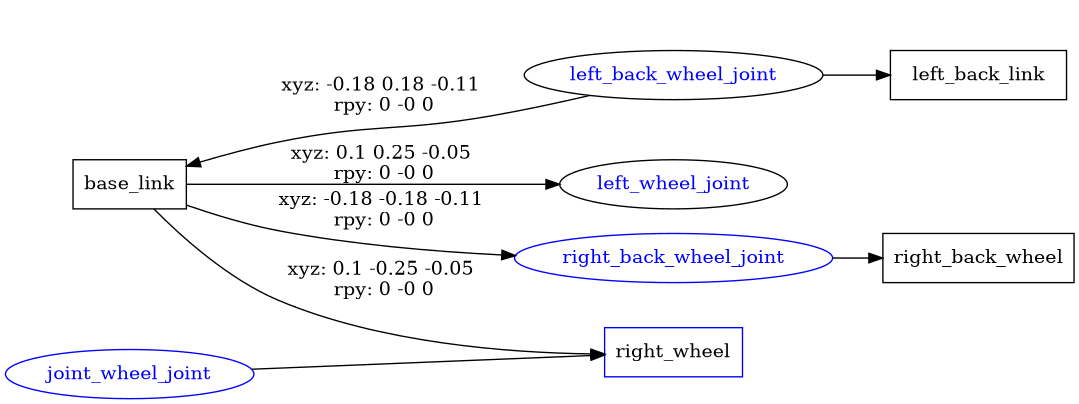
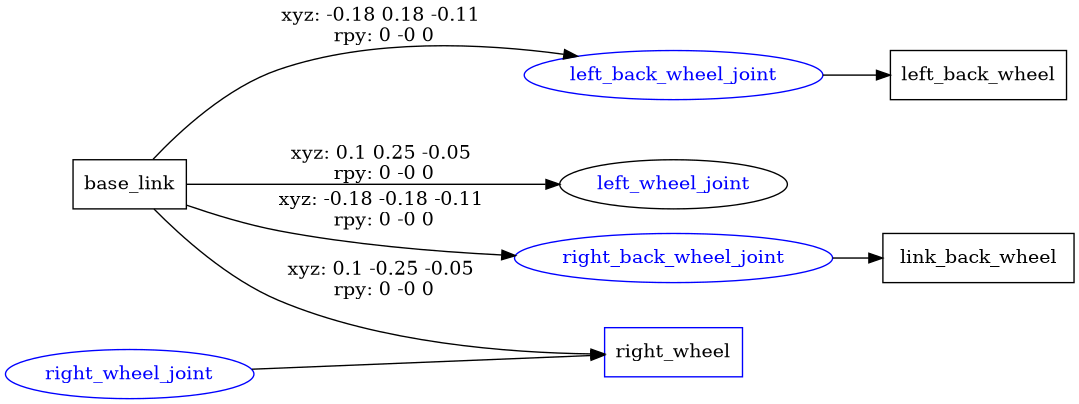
(674, 75) -> (674, 75)
(978, 75) -> (978, 75)
(394, 127) -> (343, 54)
(978, 258) -> (978, 258)
(130, 374) -> (130, 374)
